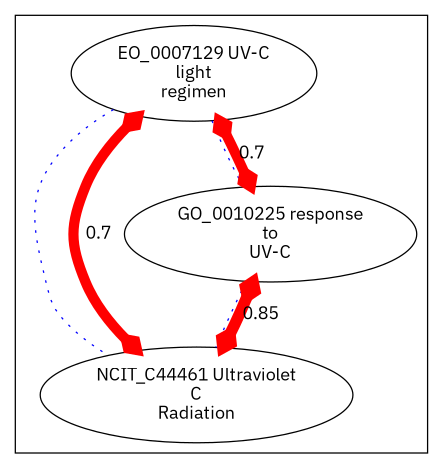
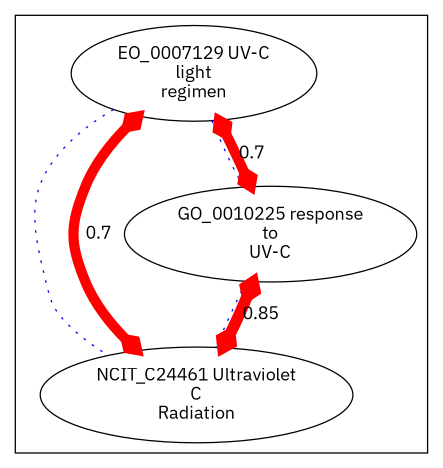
(197, 395) -> (197, 395)
